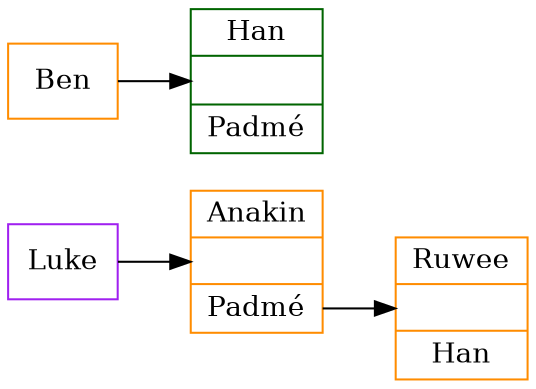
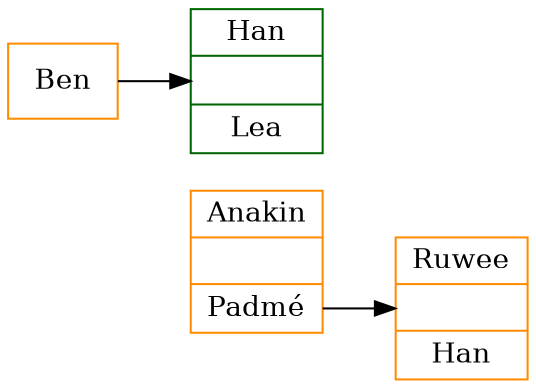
(257, 128) -> (257, 128)
(63, 262) -> none
